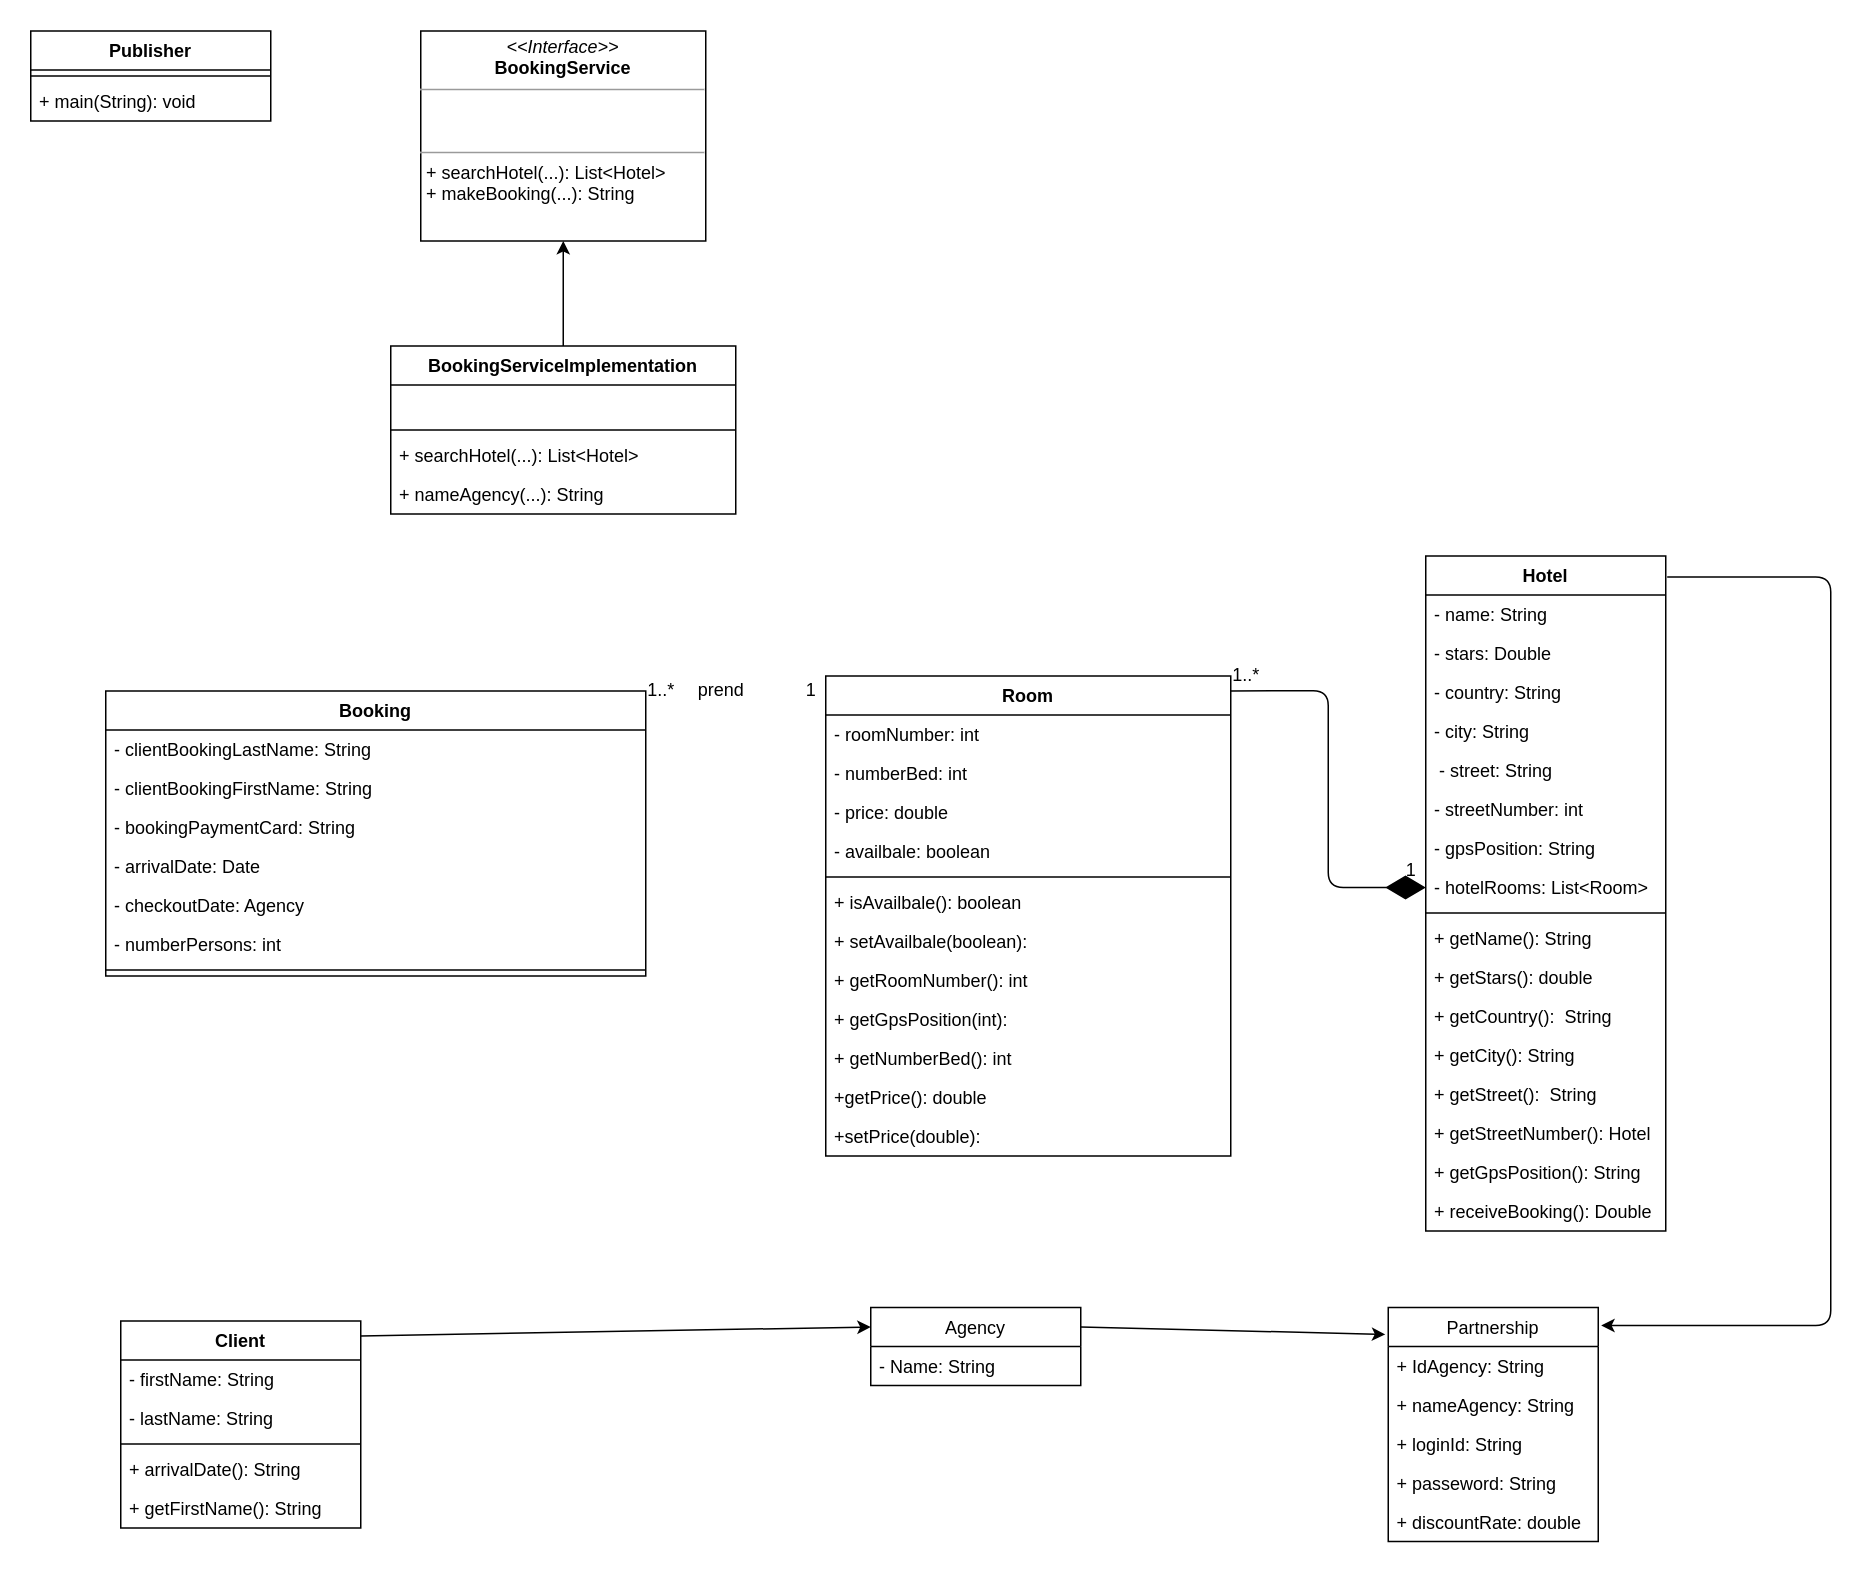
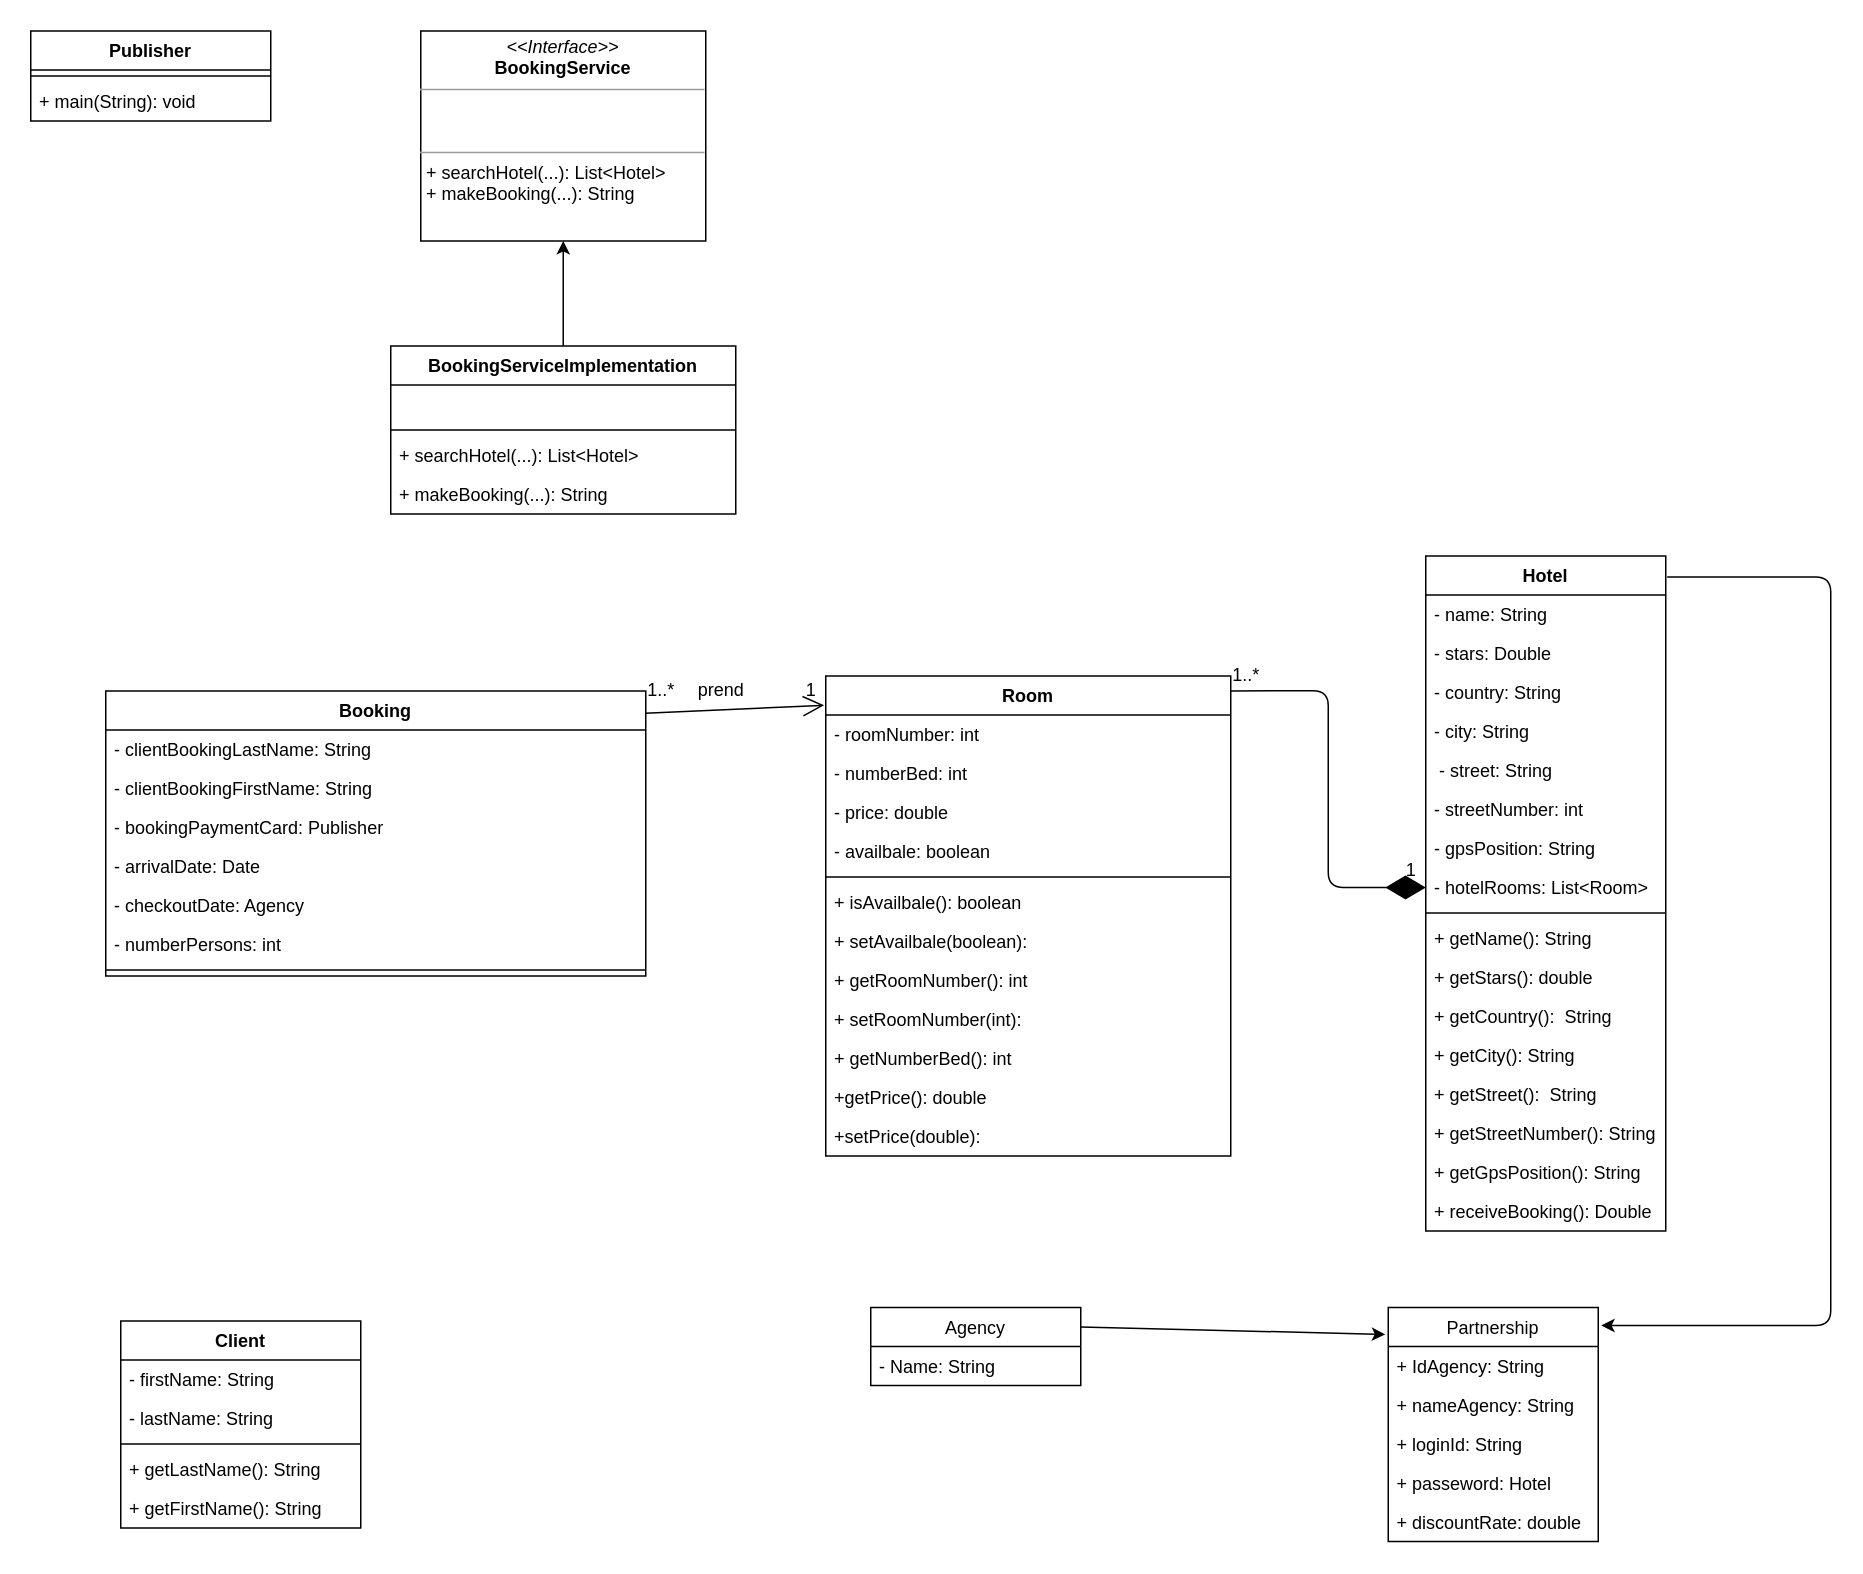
(509, 495) -> (511, 495)
none -> (732, 709)
(243, 828) -> (256, 828)
(933, 1020) -> (933, 1020)
(1556, 1134) -> (1561, 1134)
(611, 1331) -> none
(231, 1470) -> (236, 1470)
(1483, 1484) -> (1478, 1484)
